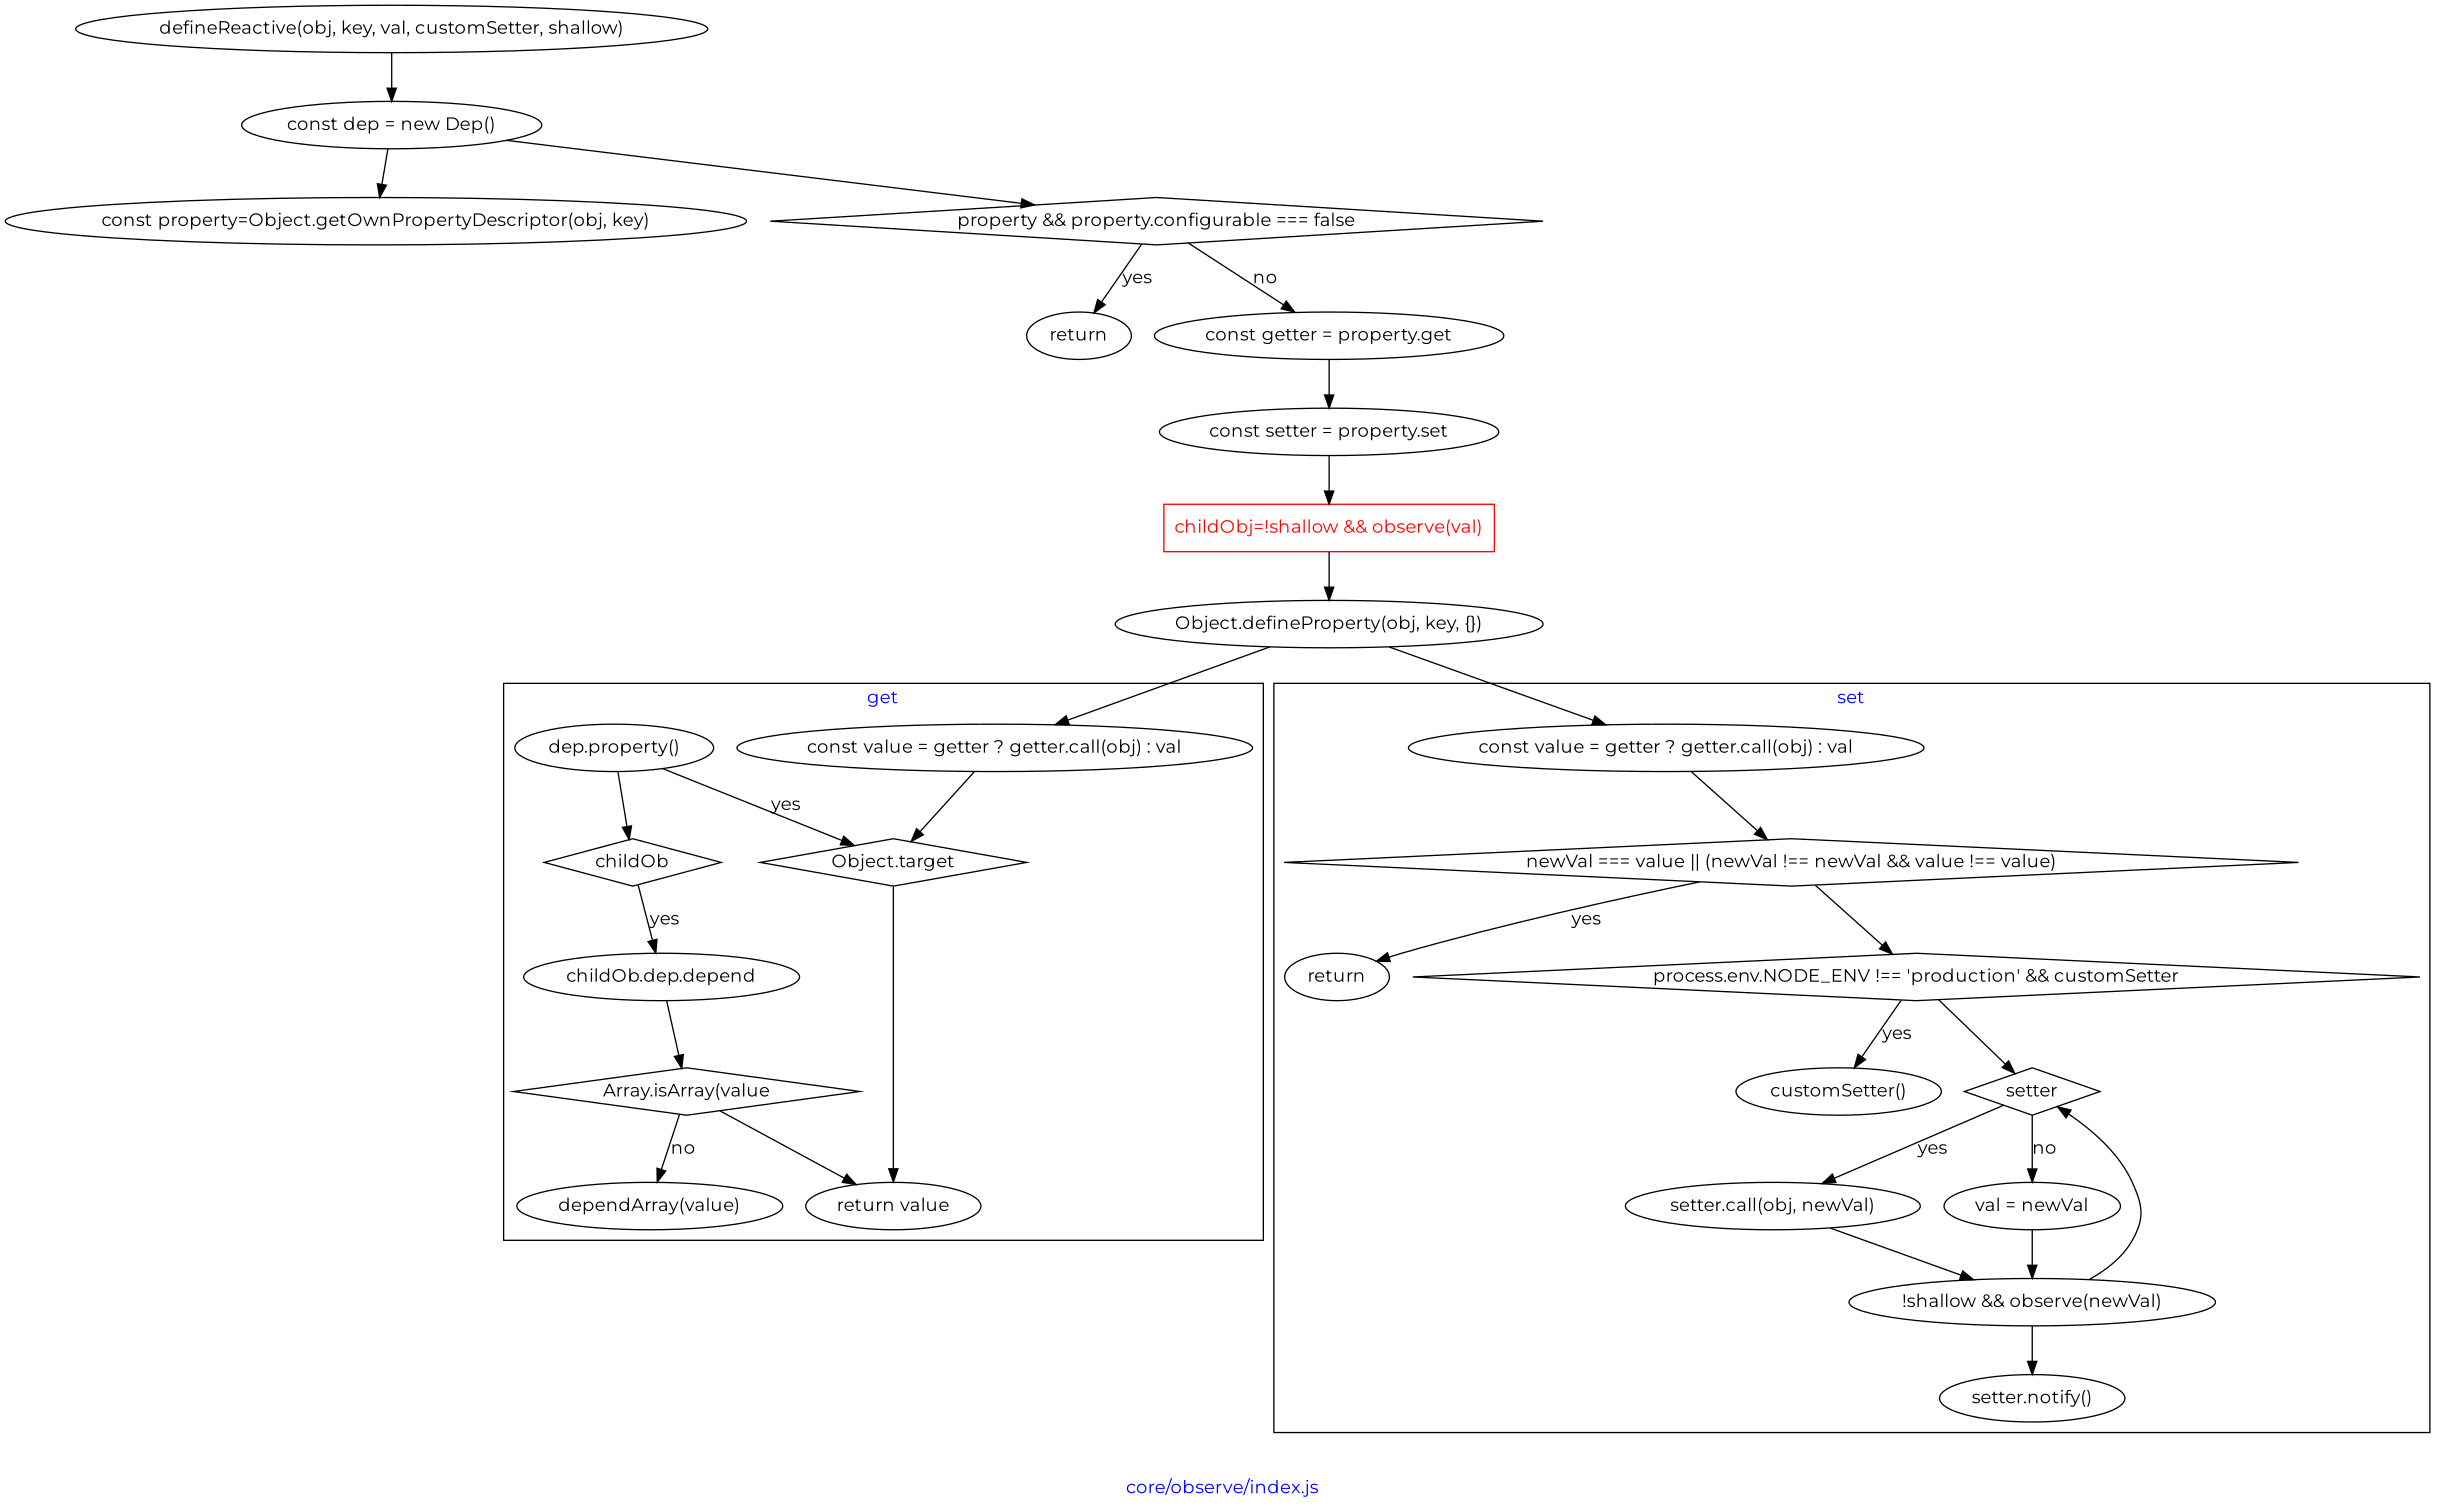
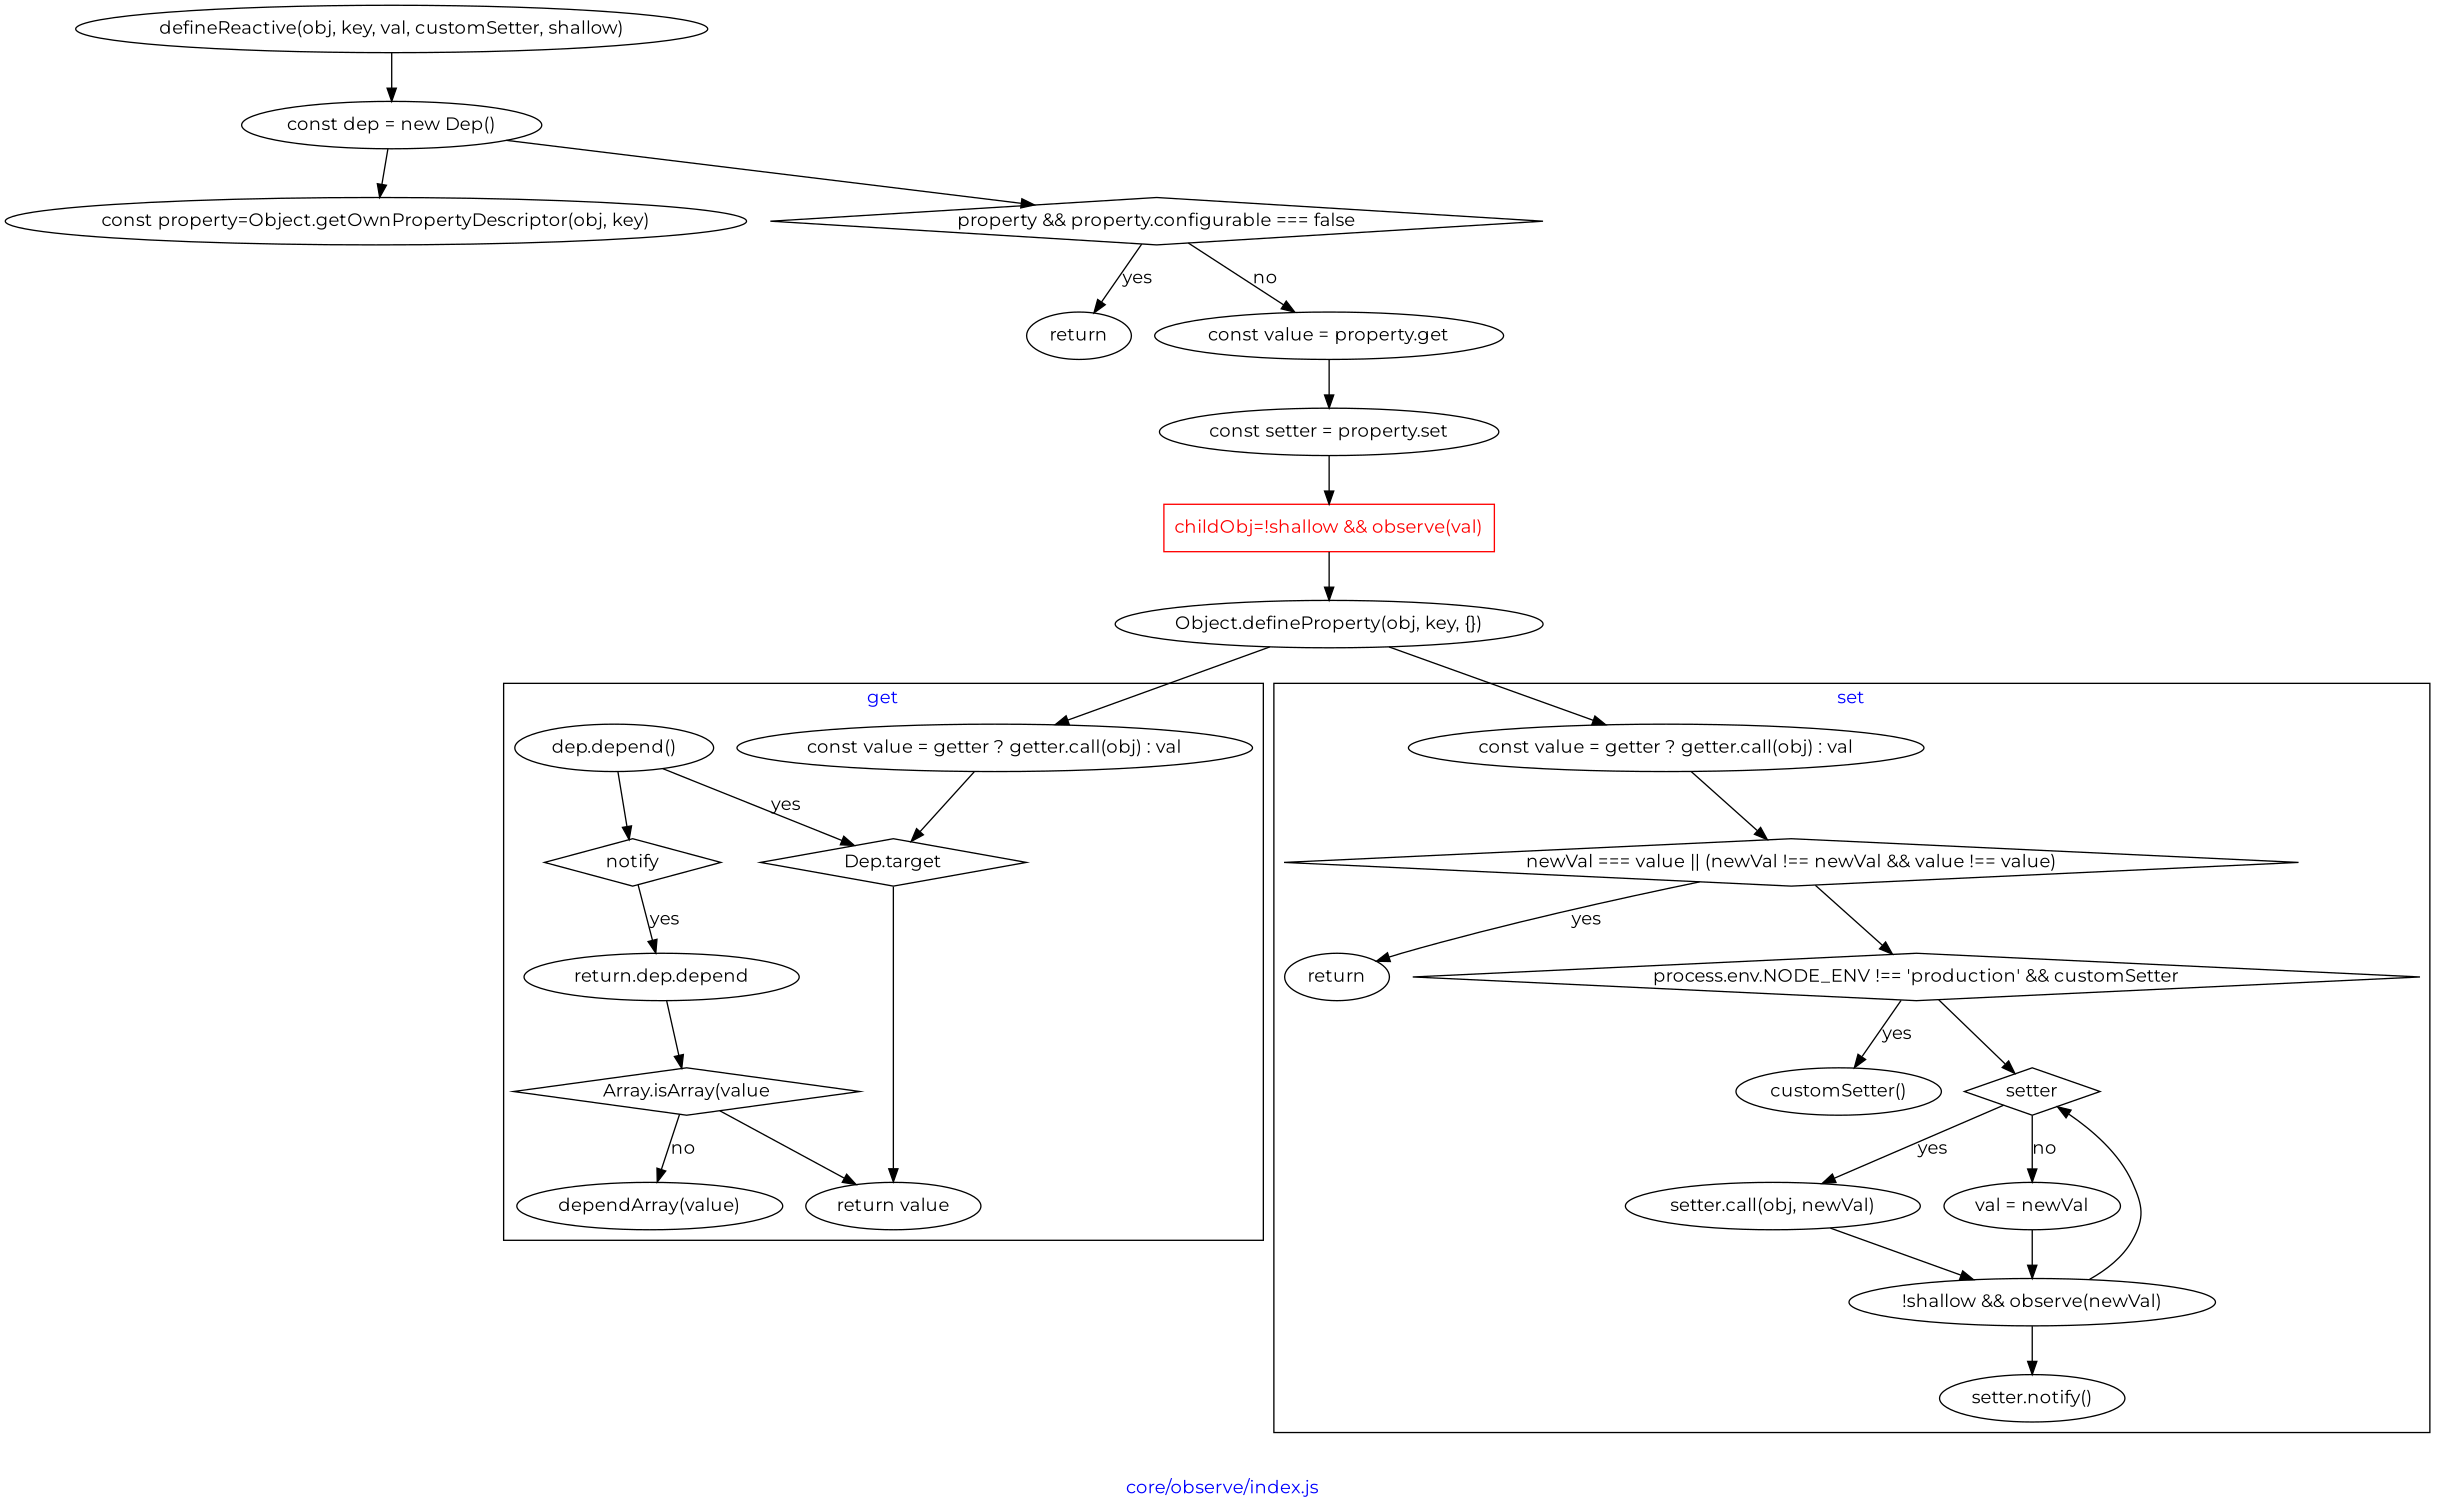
(1329, 336) -> (1329, 336)
(614, 748) -> (614, 748)
(633, 862) -> (633, 862)
(893, 862) -> (893, 862)
(662, 977) -> (662, 977)
